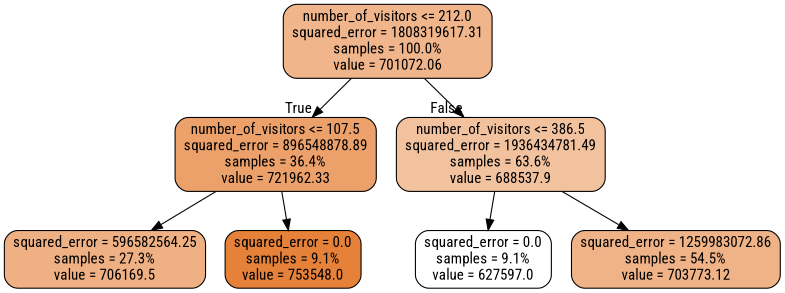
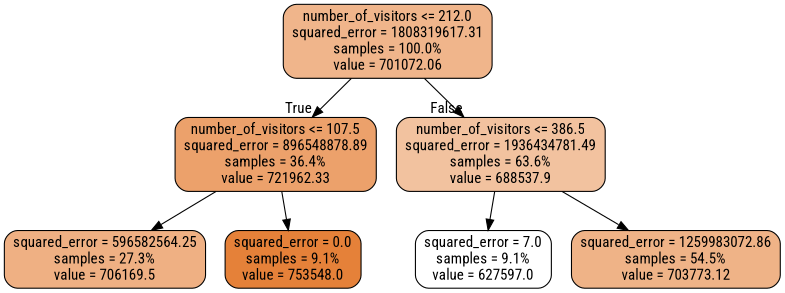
(483, 259) -> (483, 259)
